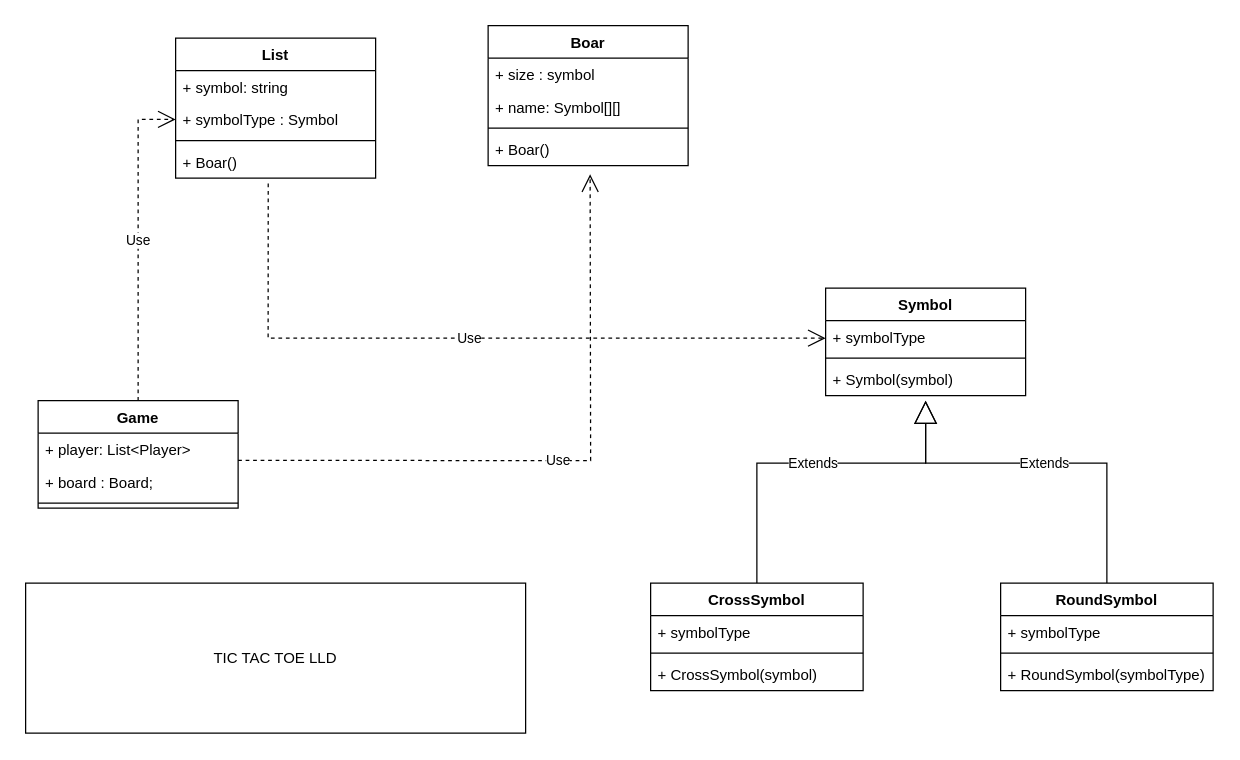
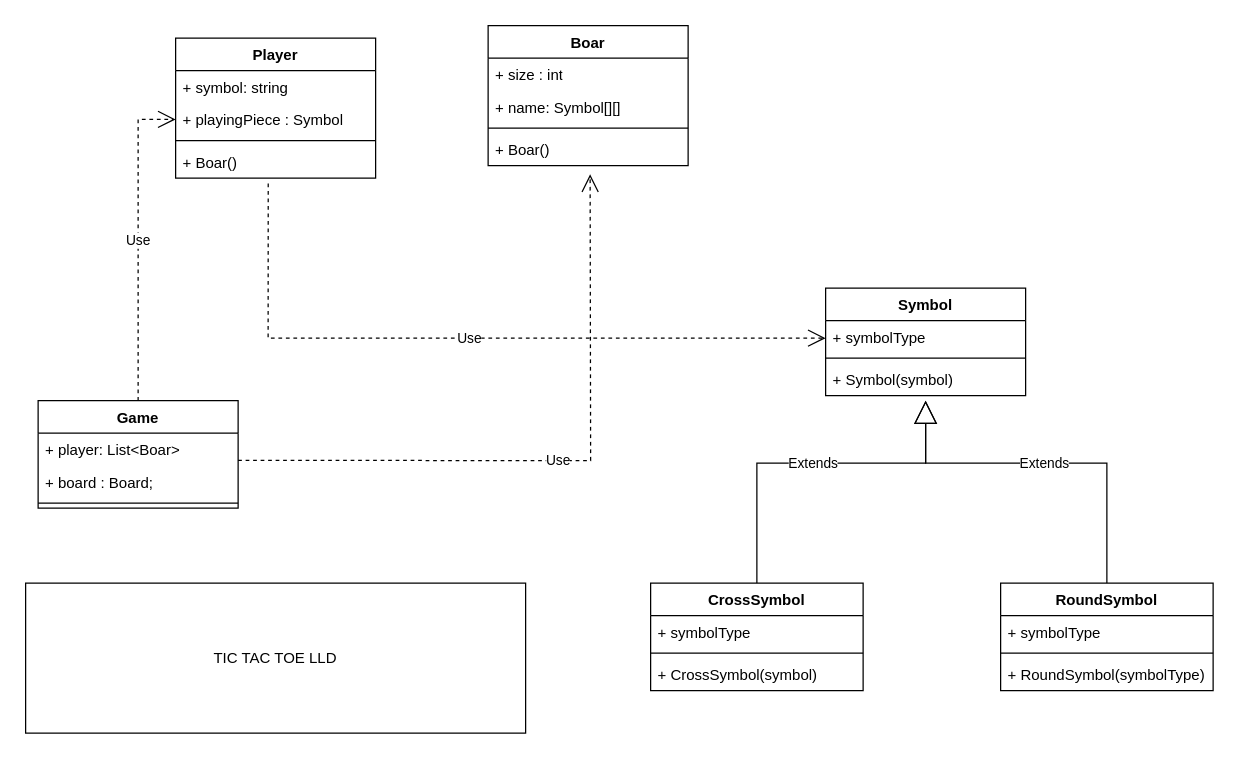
(276, 56) -> (276, 56)
(547, 76) -> (534, 76)
(260, 121) -> (264, 121)
(126, 451) -> (120, 451)
